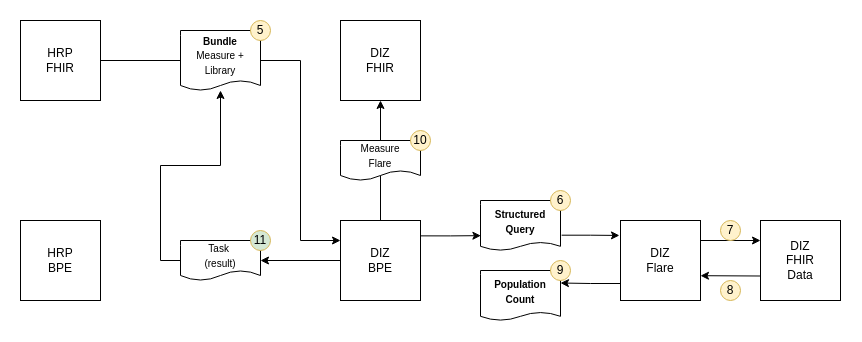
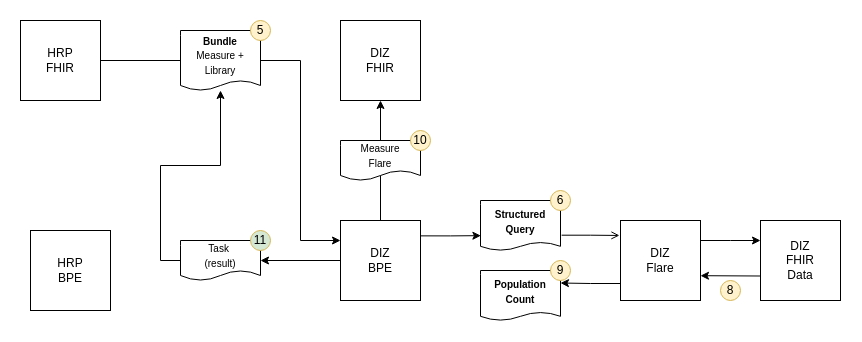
(731, 231) -> none
(611, 235) -> (612, 235)
(61, 261) -> (71, 271)
